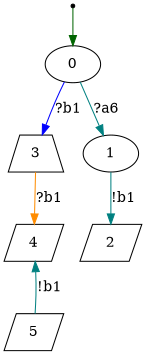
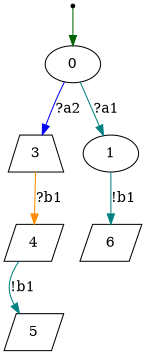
(68, 109) -> (68, 109)
(106, 109) -> (106, 109)
(111, 243) -> (111, 243)
(36, 293) -> (10, 282)
